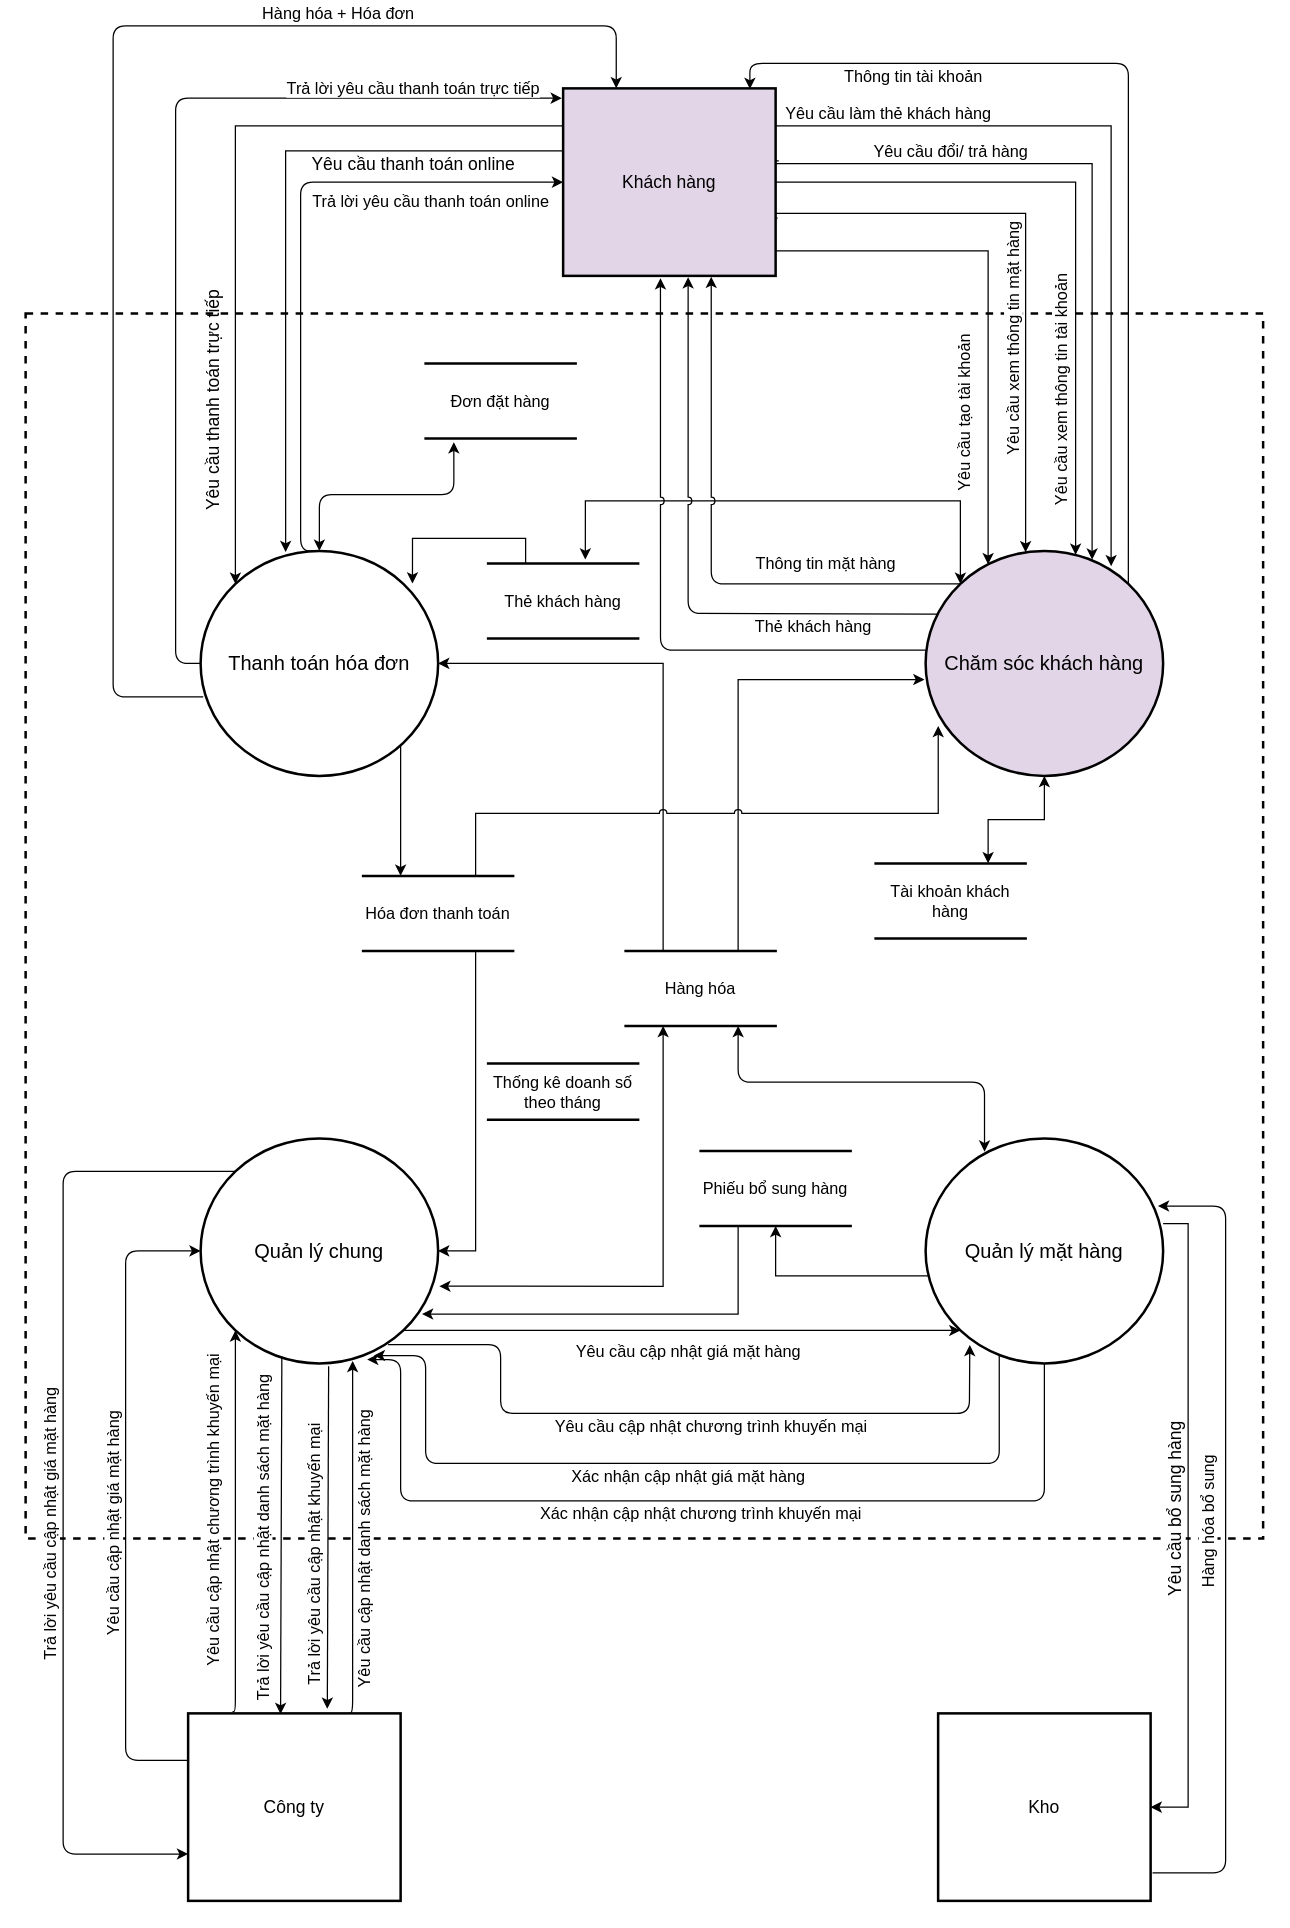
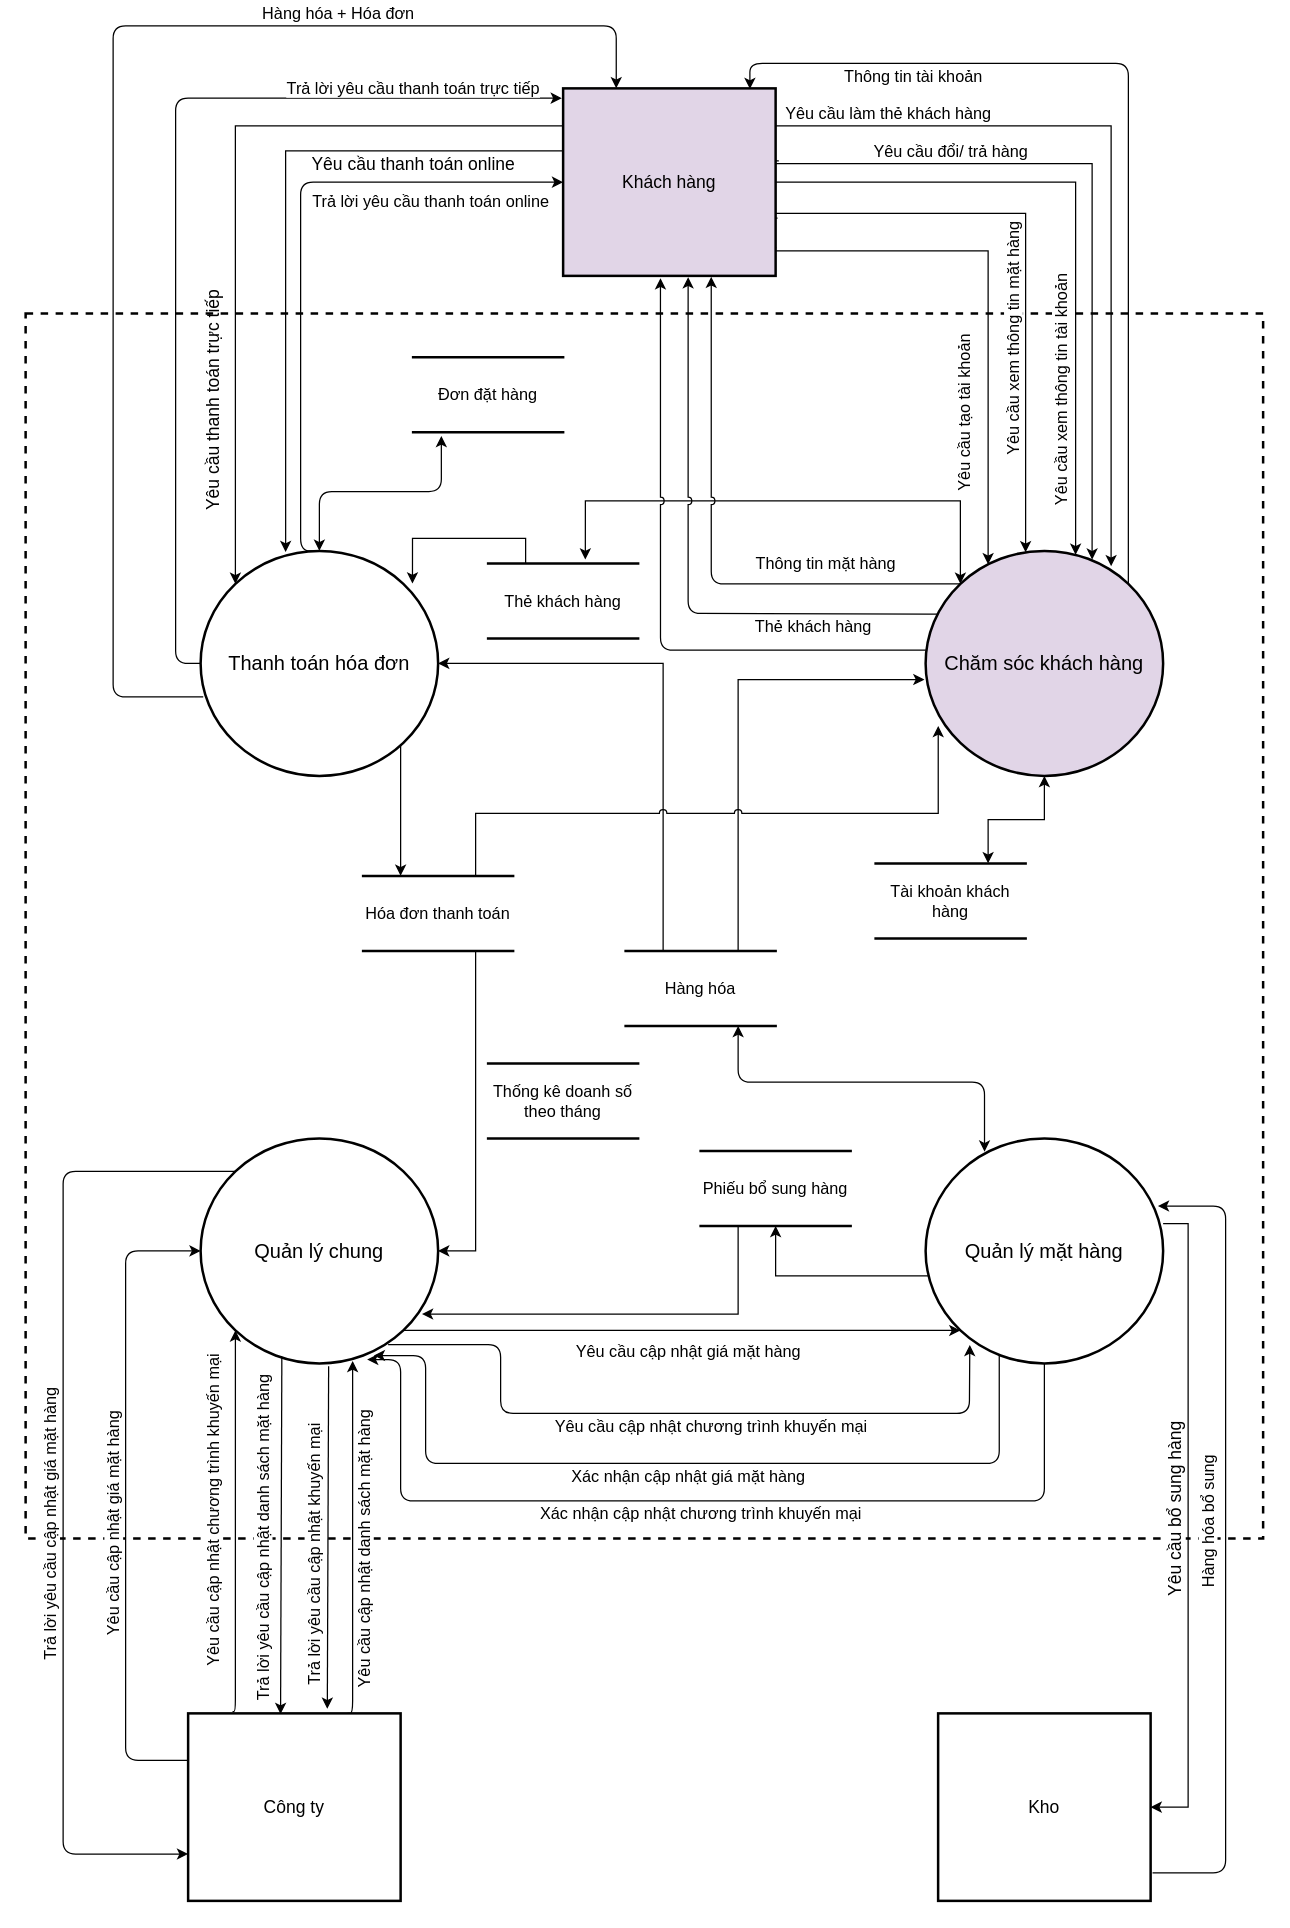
(501, 401) -> (488, 394)
(563, 1091) -> (563, 1101)
(663, 1267) -> none
